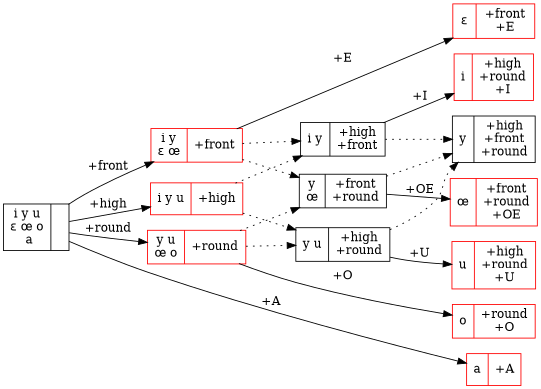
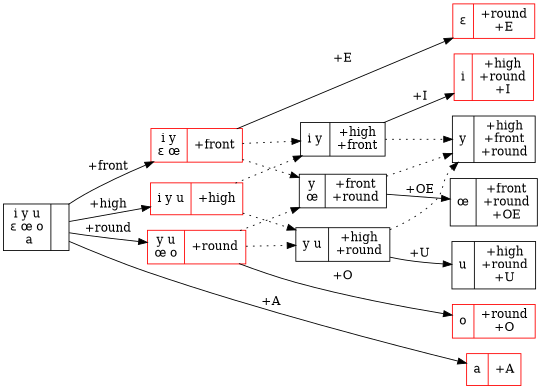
(505, 14) -> (504, 14)
(494, 202) -> (494, 202)
(494, 265) -> (494, 265)
